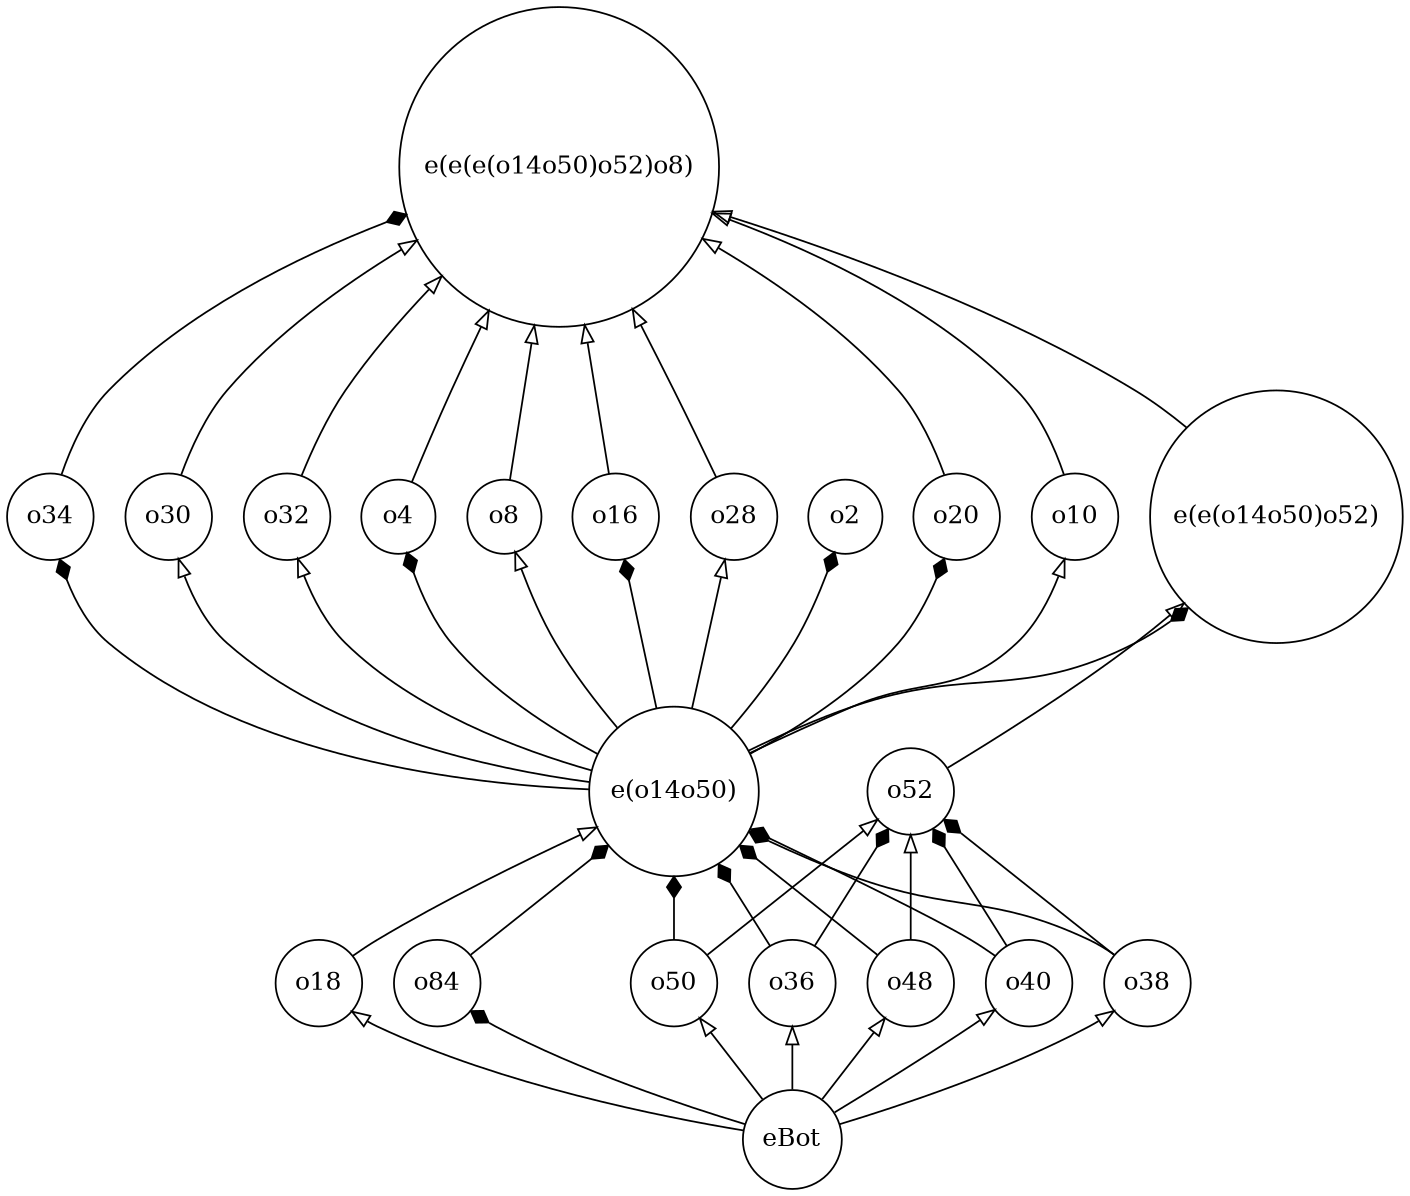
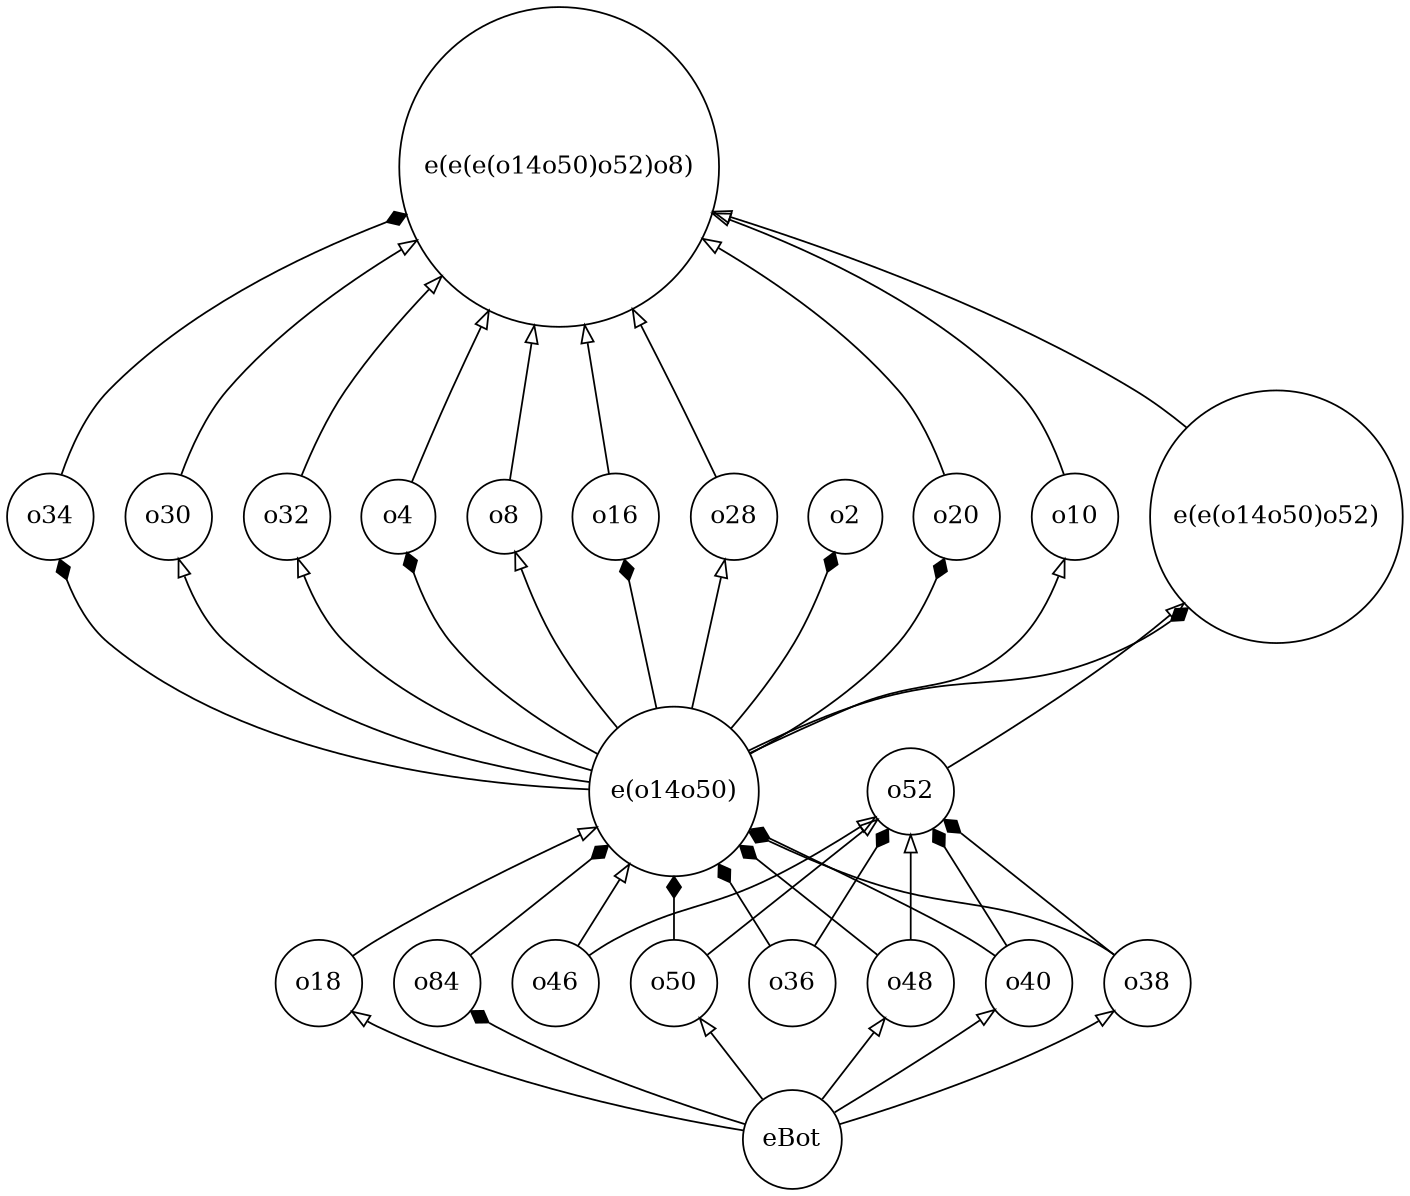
none -> (556, 983)
(792, 1067) -> none
